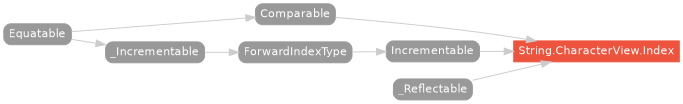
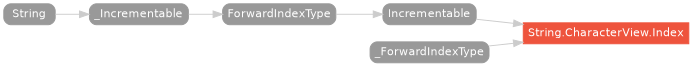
(295, 14) -> none
(38, 34) -> (29, 14)
(433, 89) -> (430, 52)
